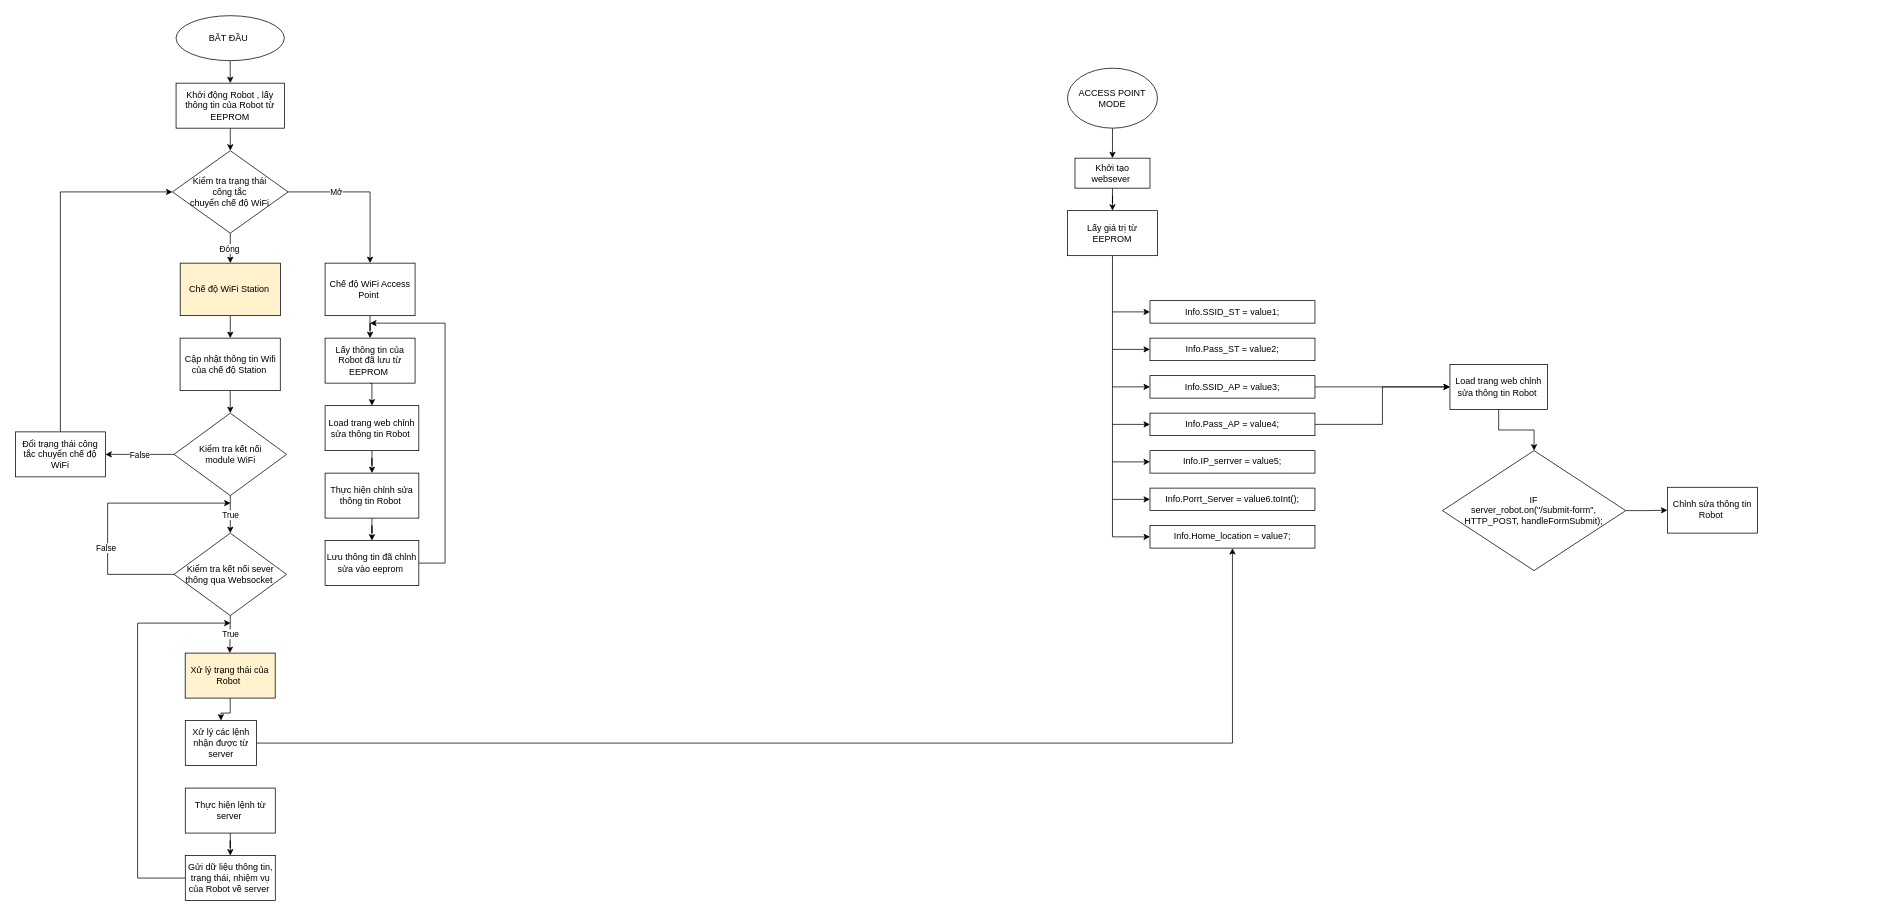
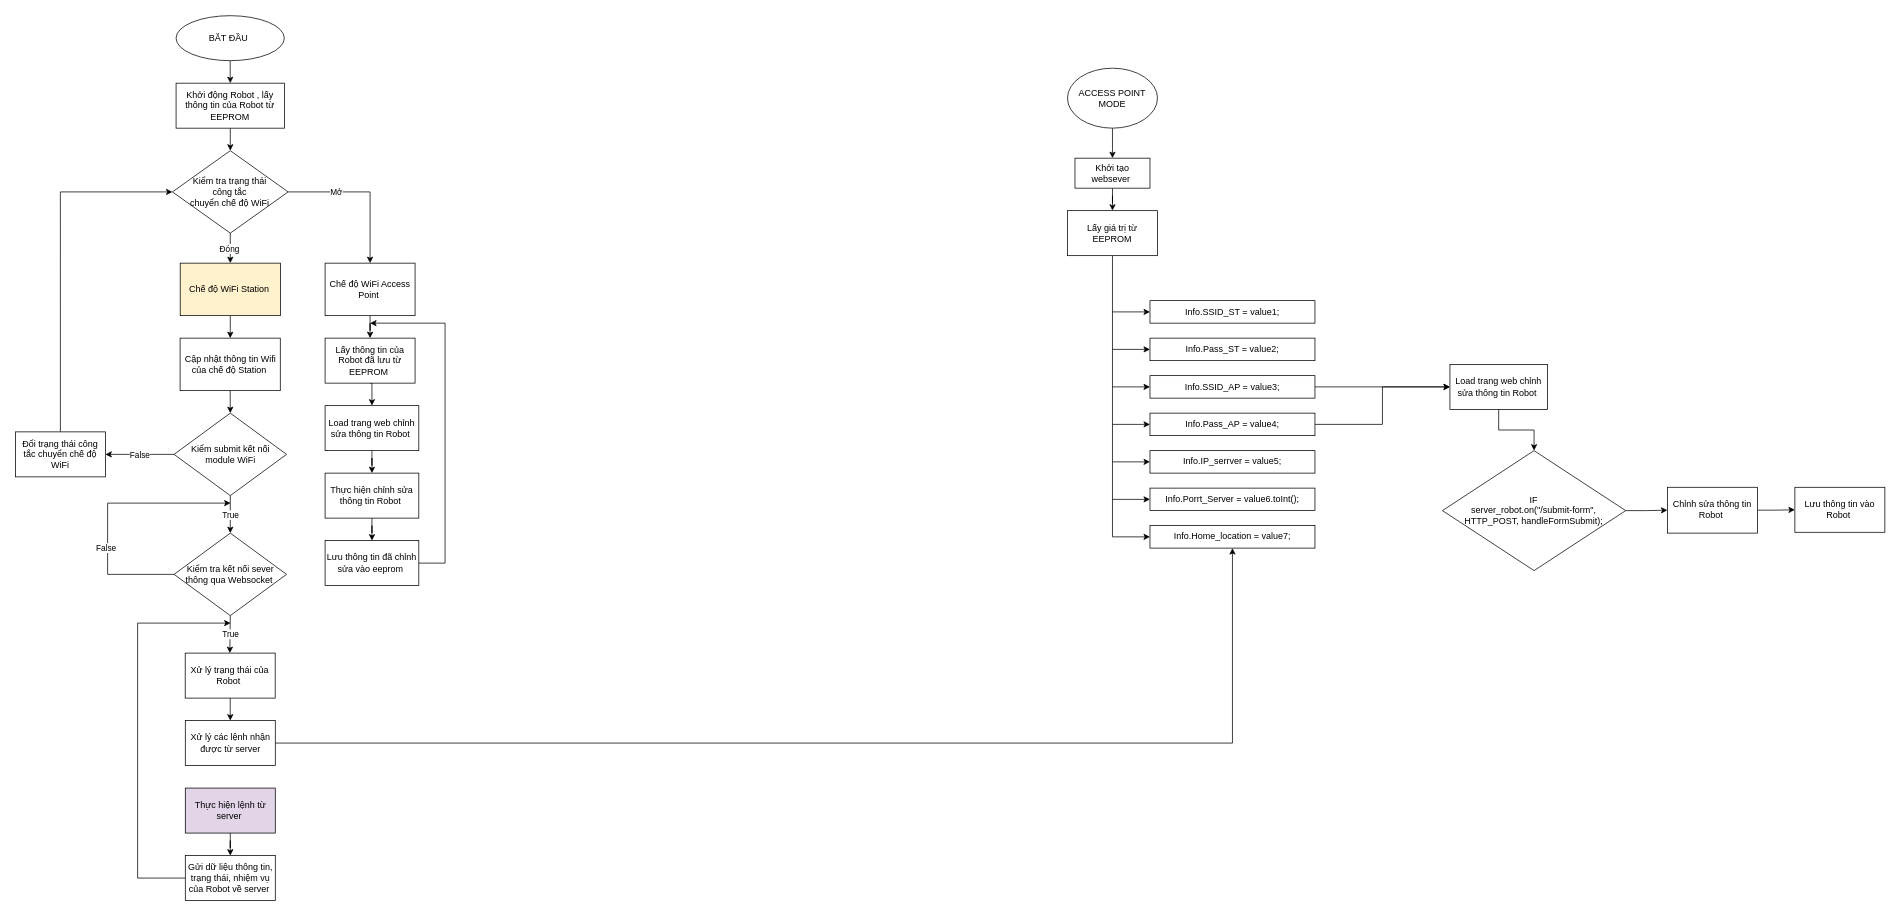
(231, 454) -> (231, 454)
none -> (1788, 510)
none -> (1840, 510)
(230, 675) -> (230, 675)
(221, 743) -> (230, 743)
(230, 810) -> (230, 810)
